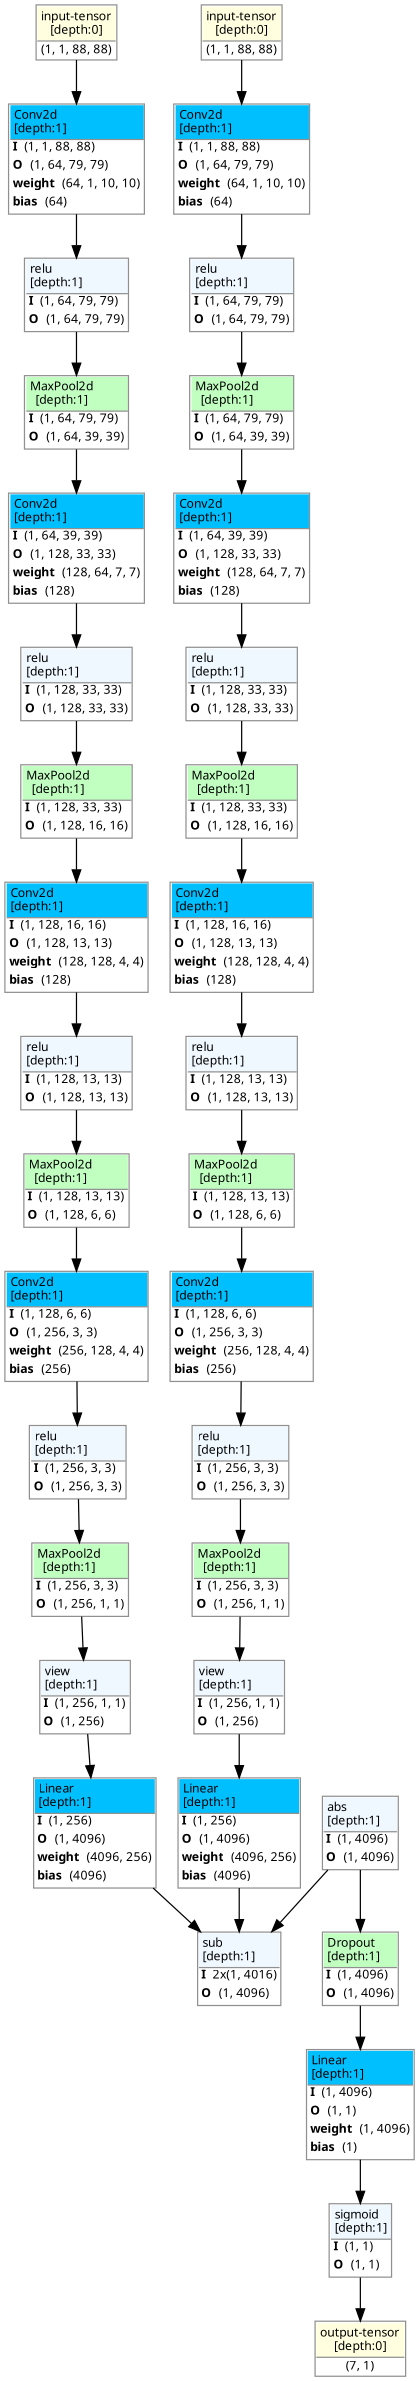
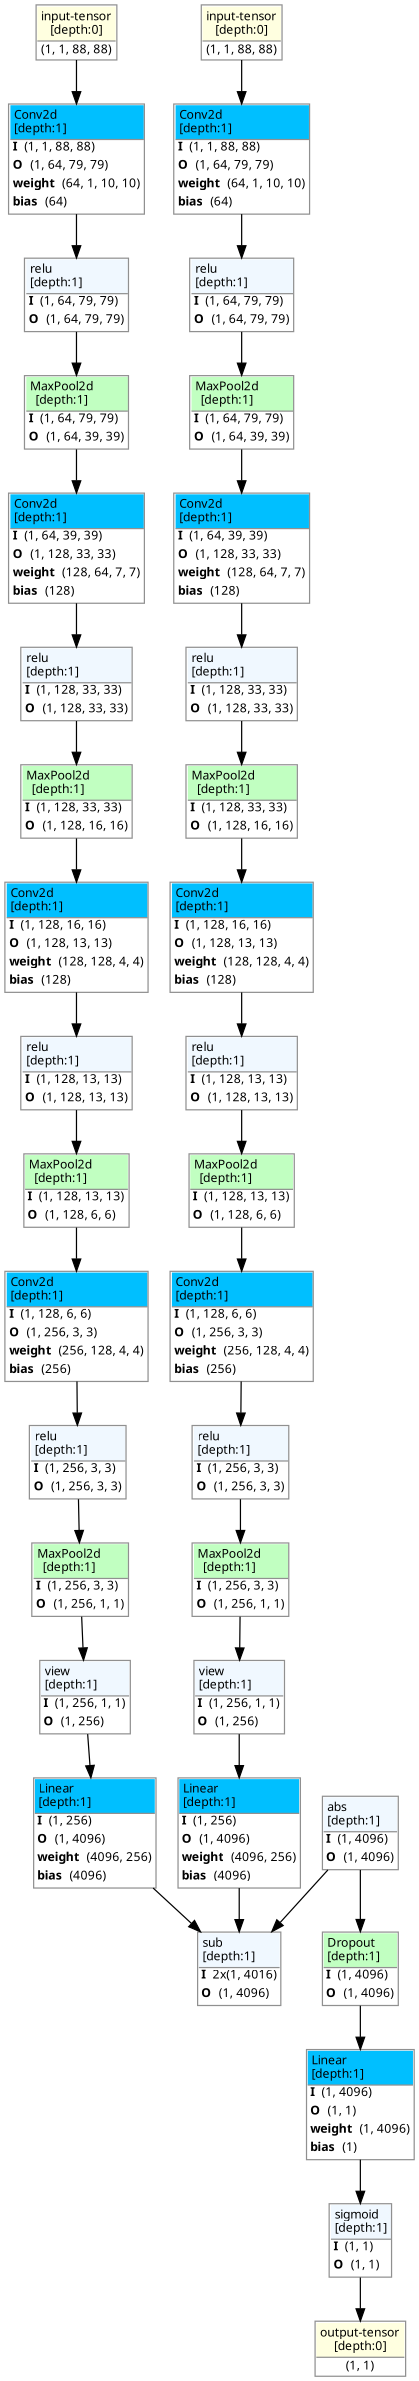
(360, 2366) -> (360, 2366)
